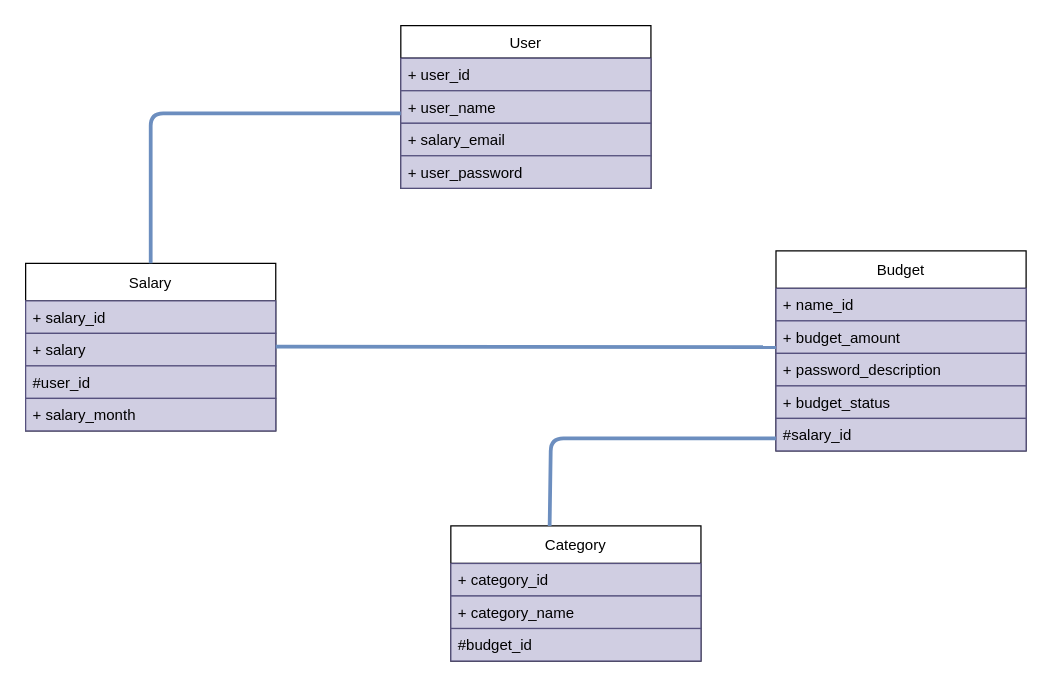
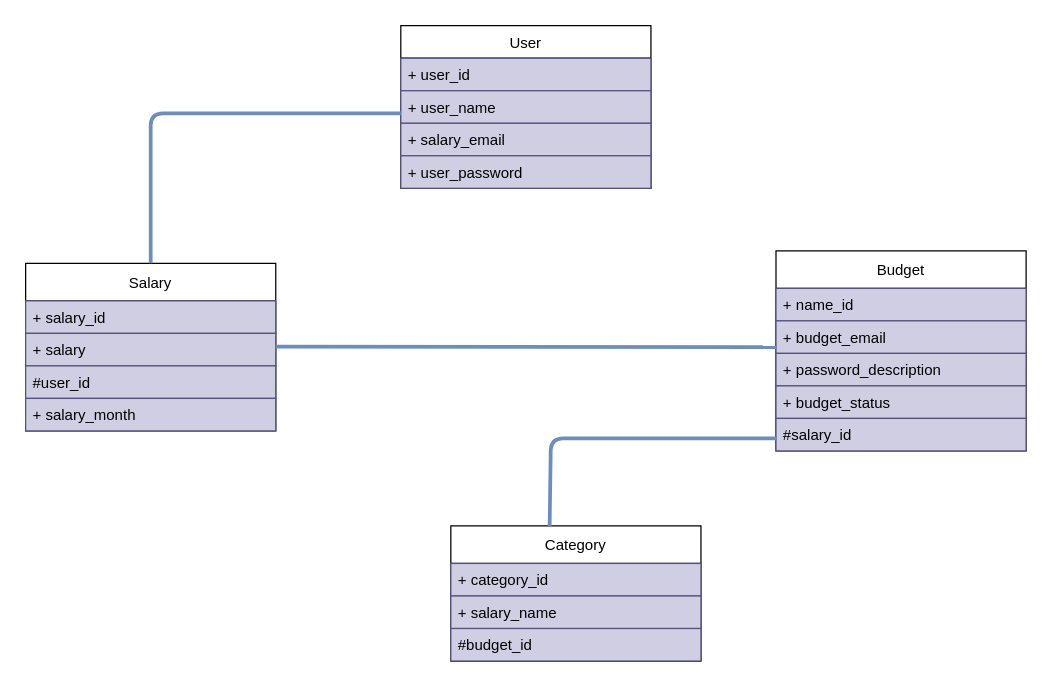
(844, 338) -> (835, 338)
(519, 613) -> (508, 613)
